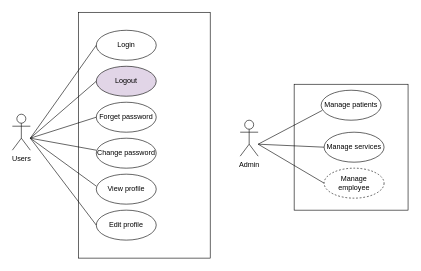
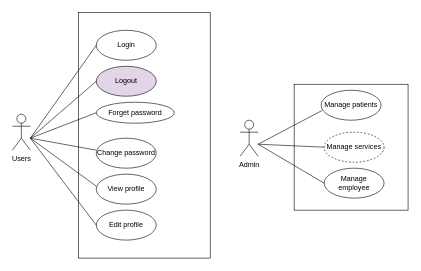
(126, 117) -> (135, 113)
(354, 147) -> (354, 147)
(354, 183) -> (354, 183)
